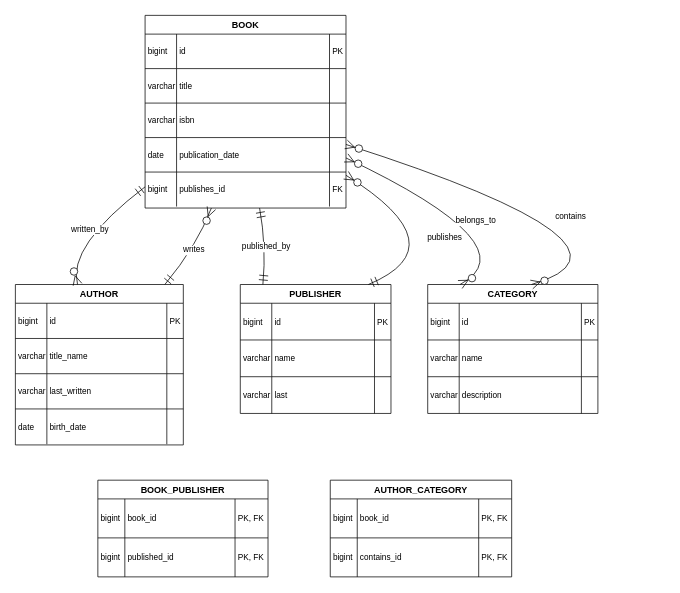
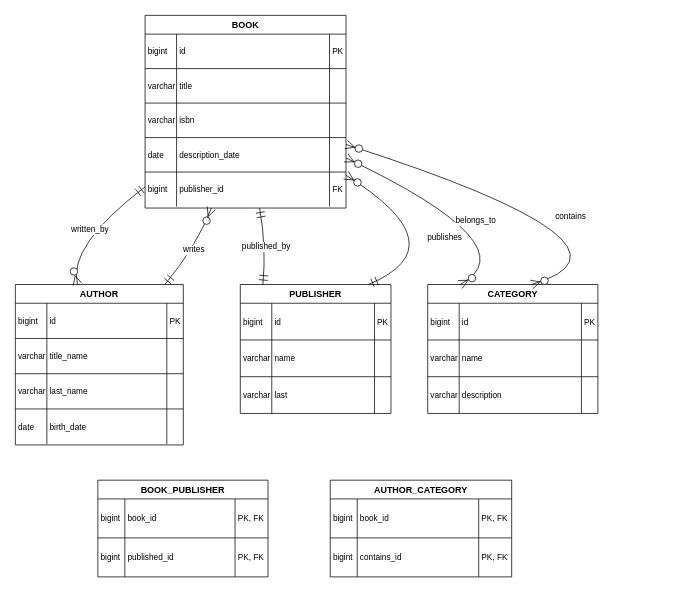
(213, 155) -> (214, 155)
(204, 190) -> (204, 190)
(75, 392) -> (69, 392)
